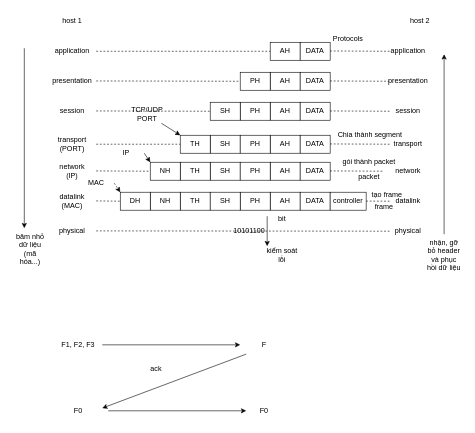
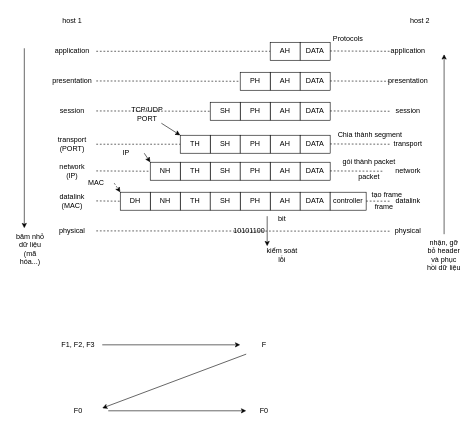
(156, 369) -> none
